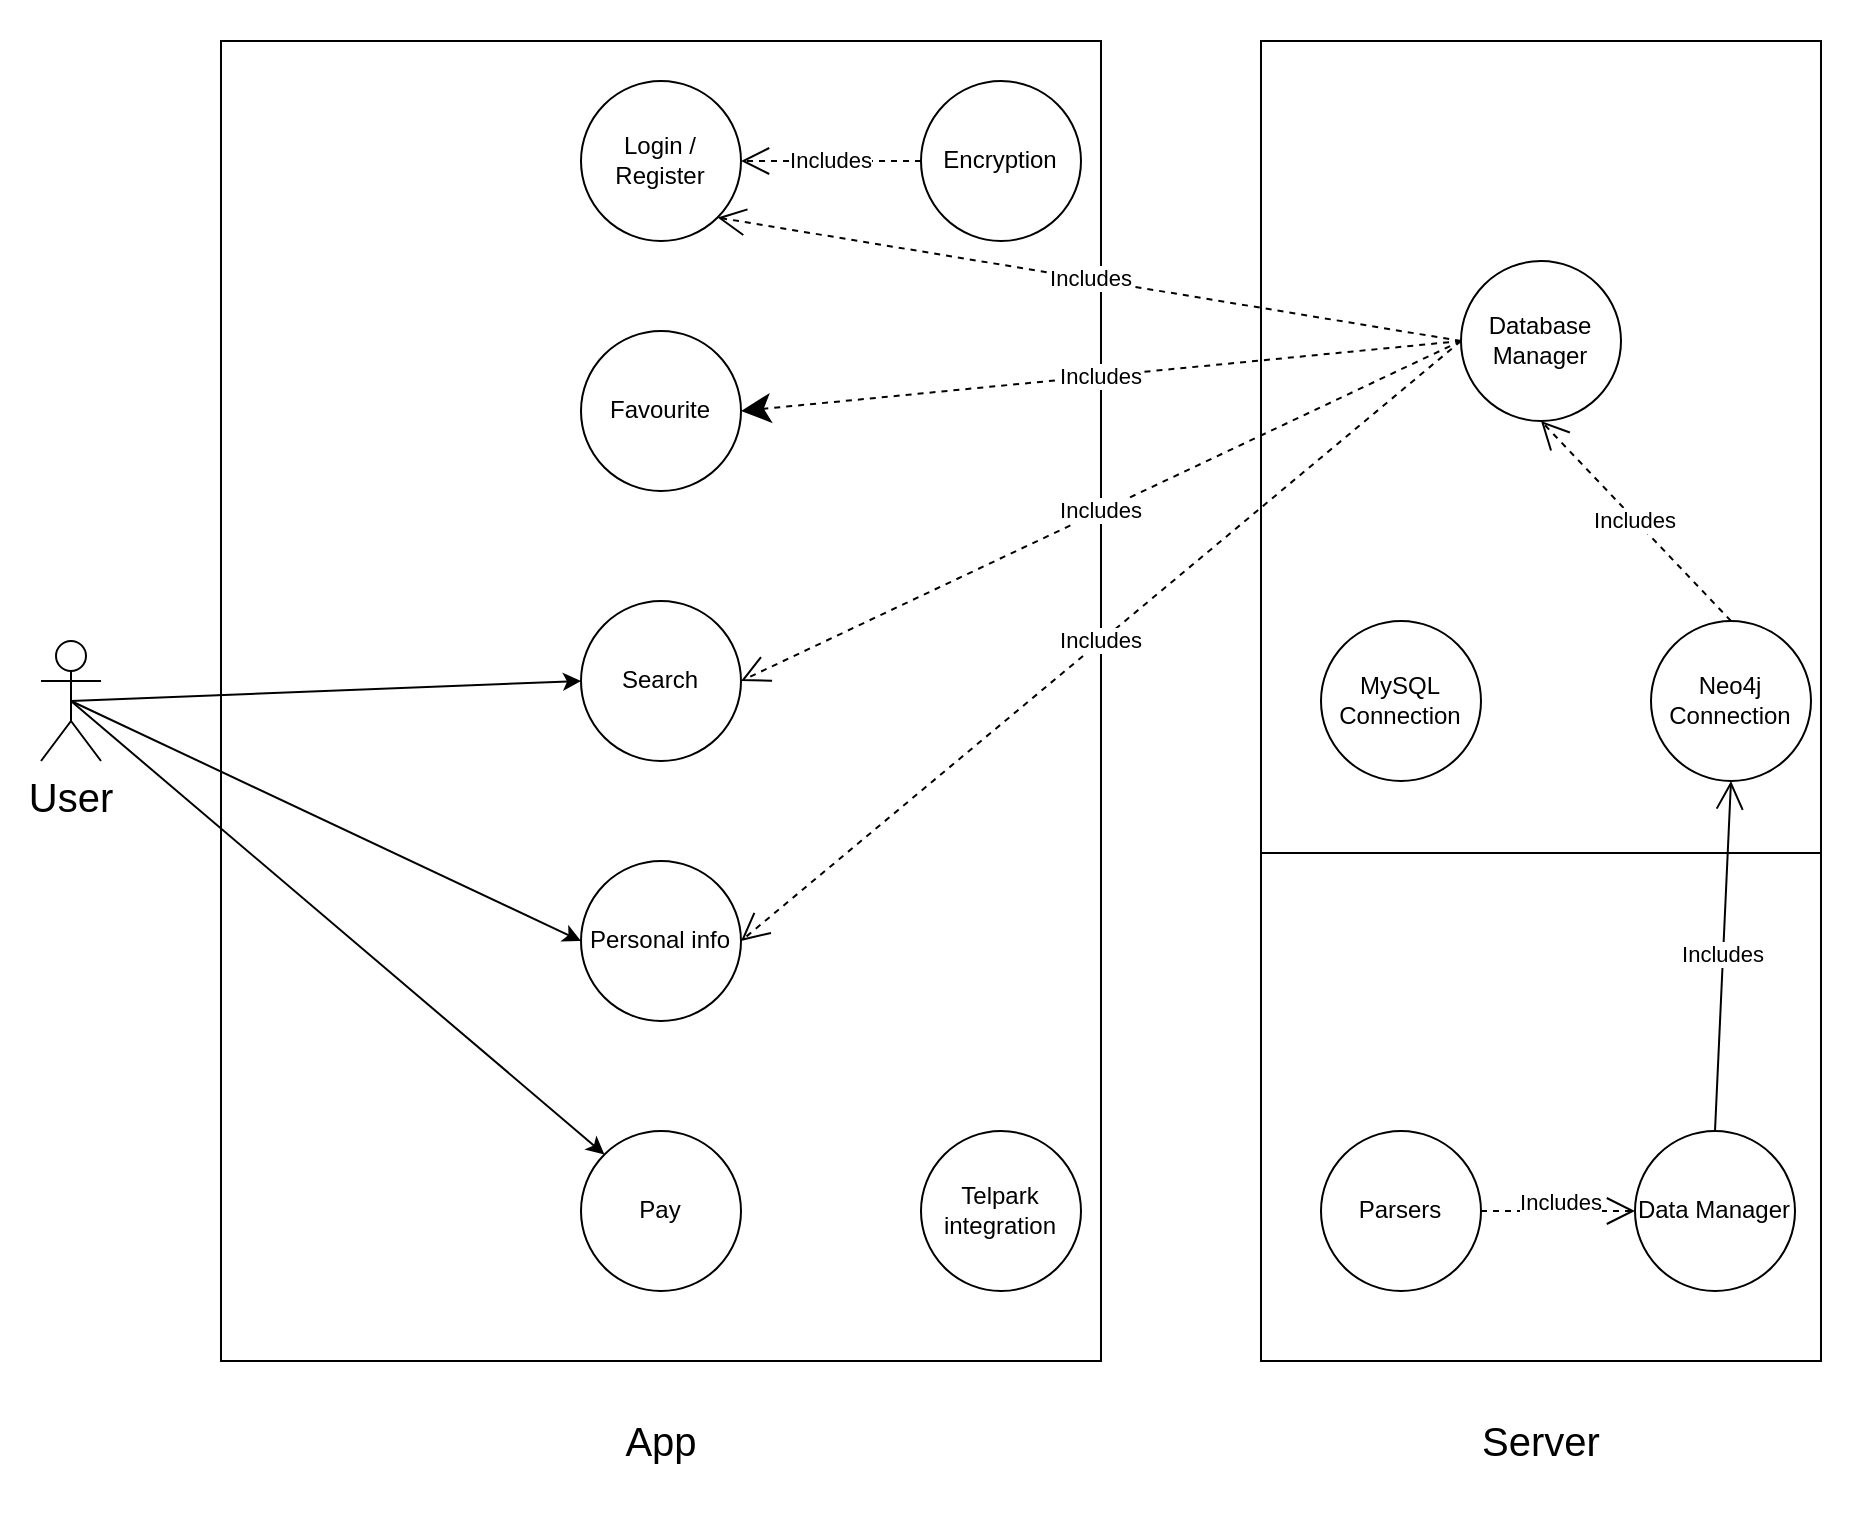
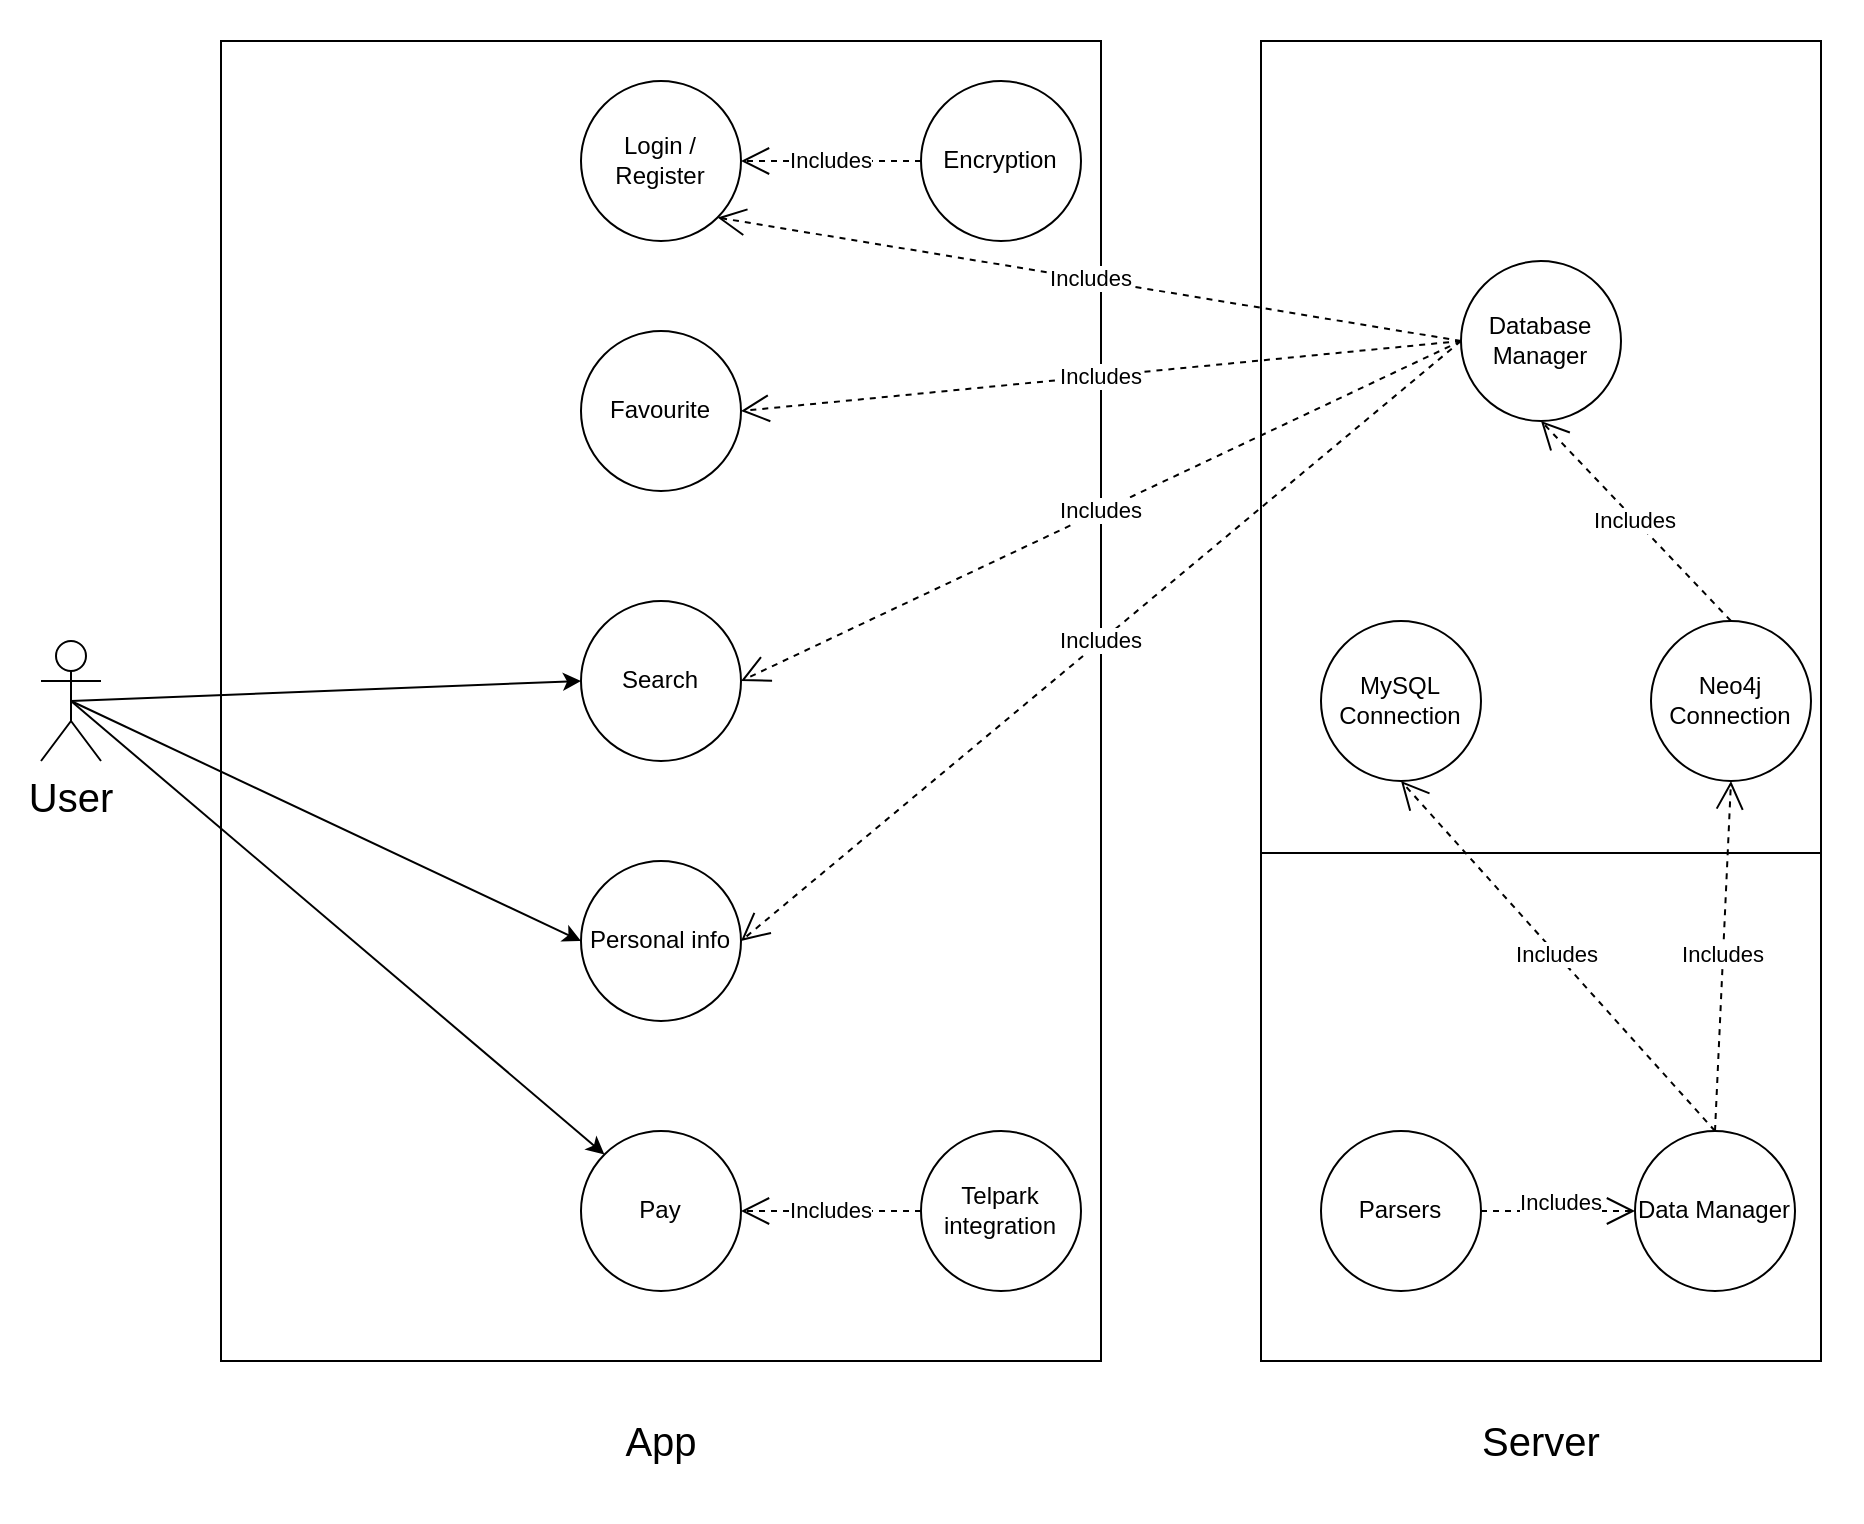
(765, 409) -> (756, 409)
none -> (1590, 992)
(1719, 1049) -> (1719, 1049)
none -> (834, 1211)
